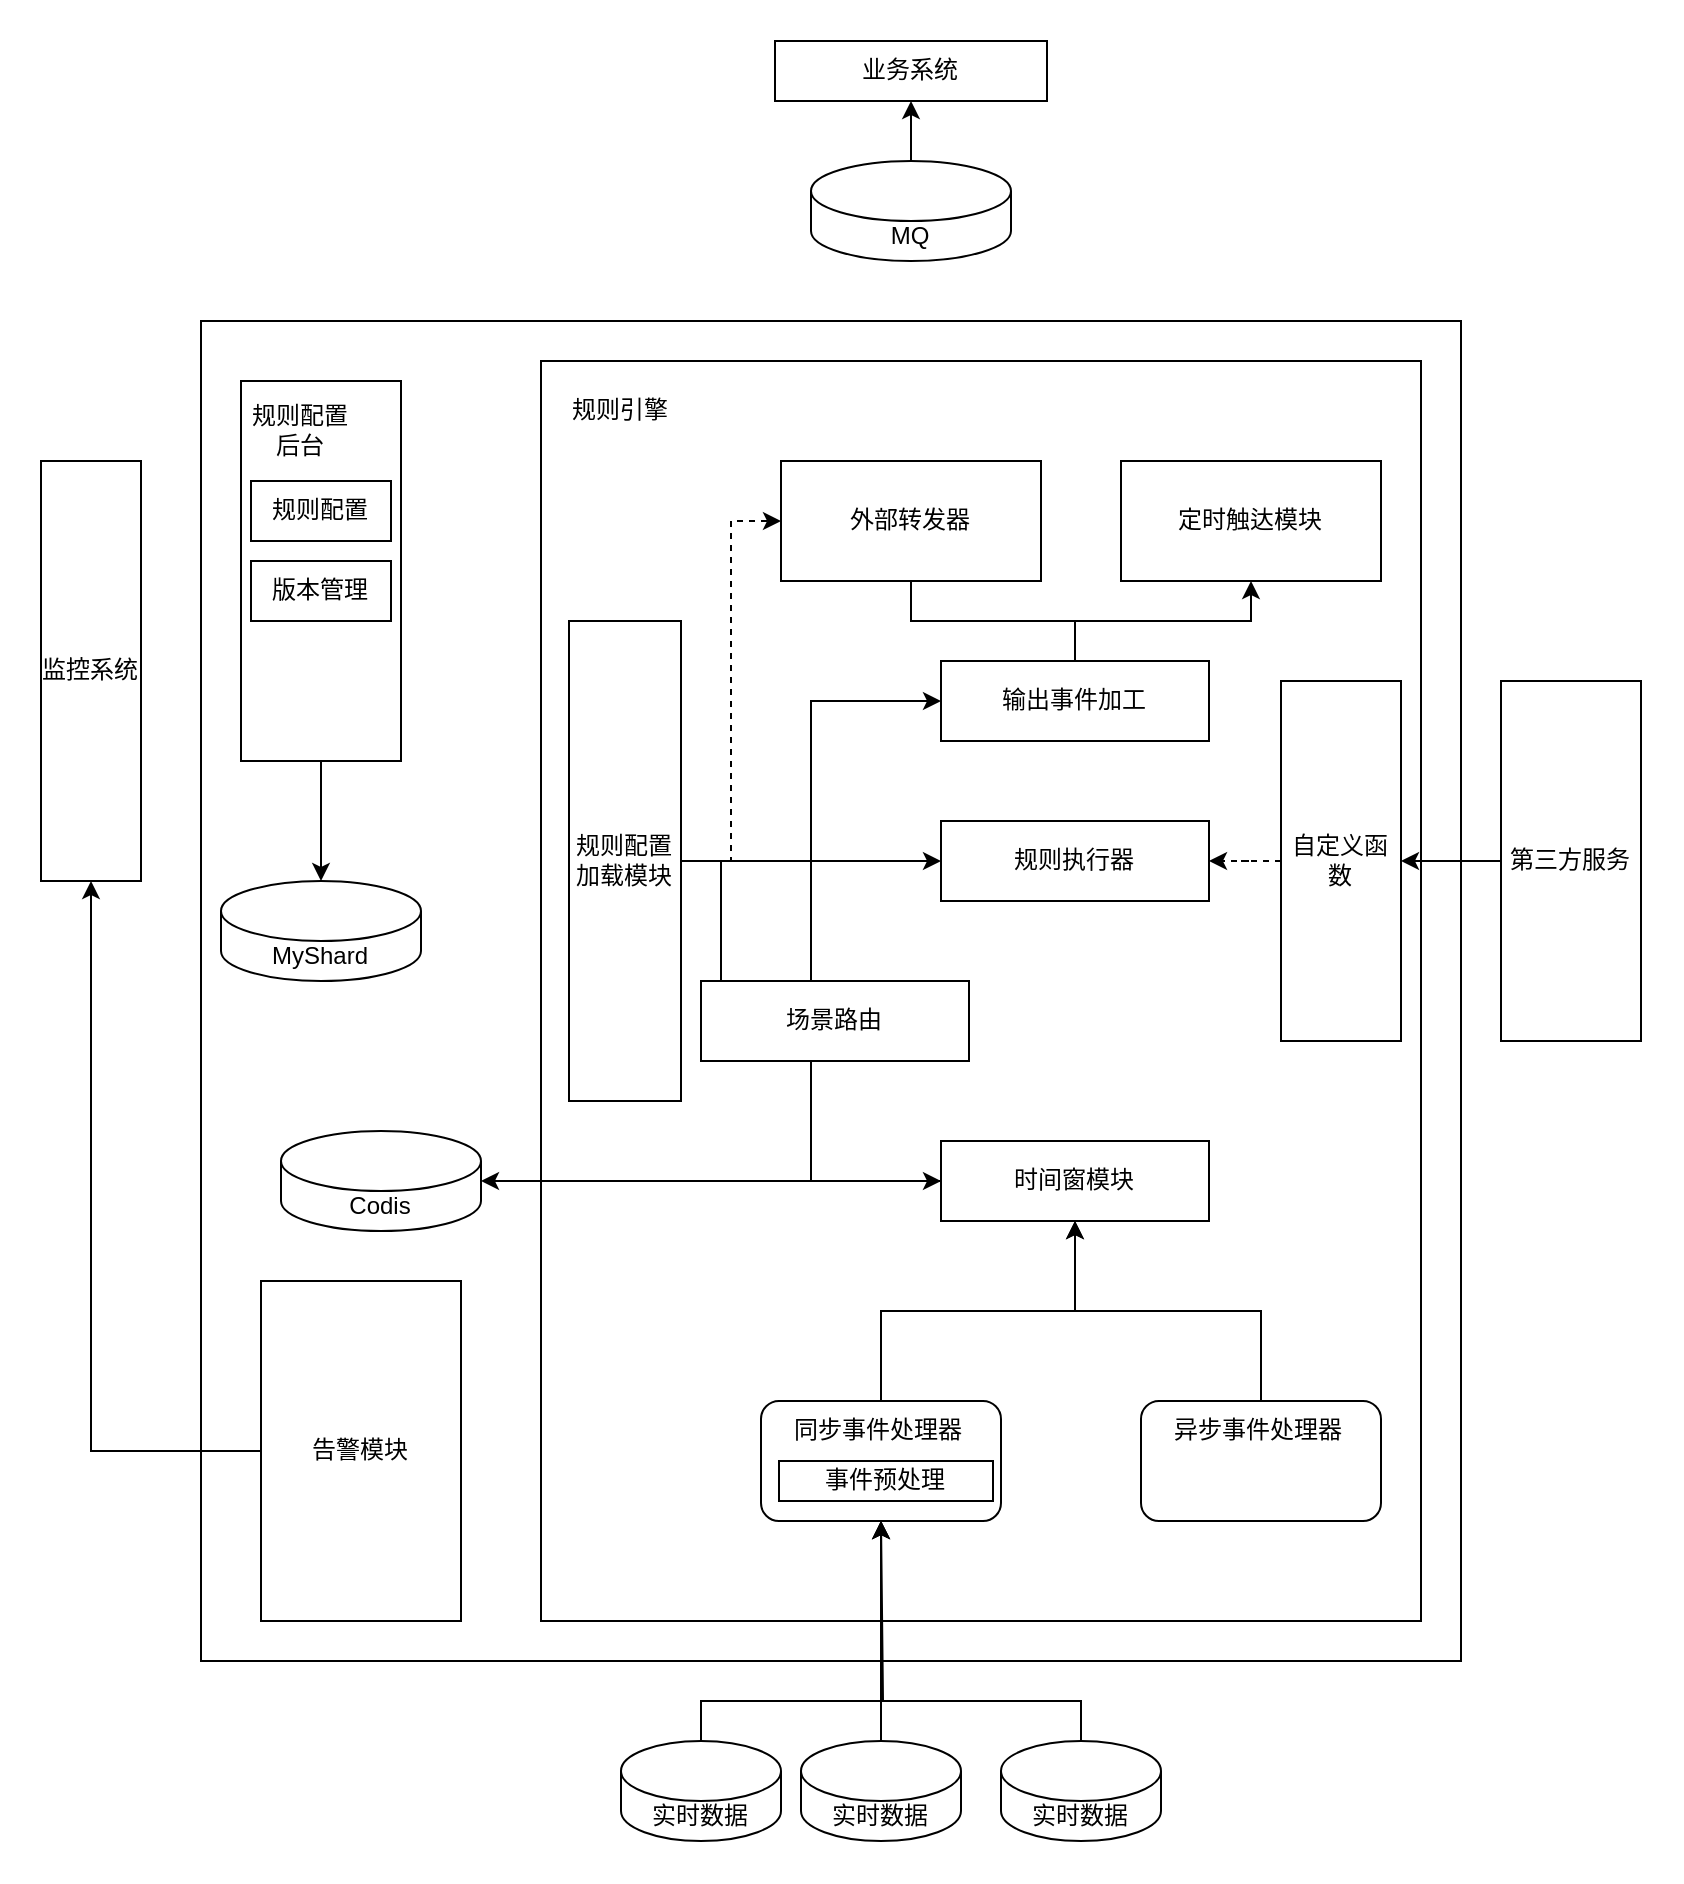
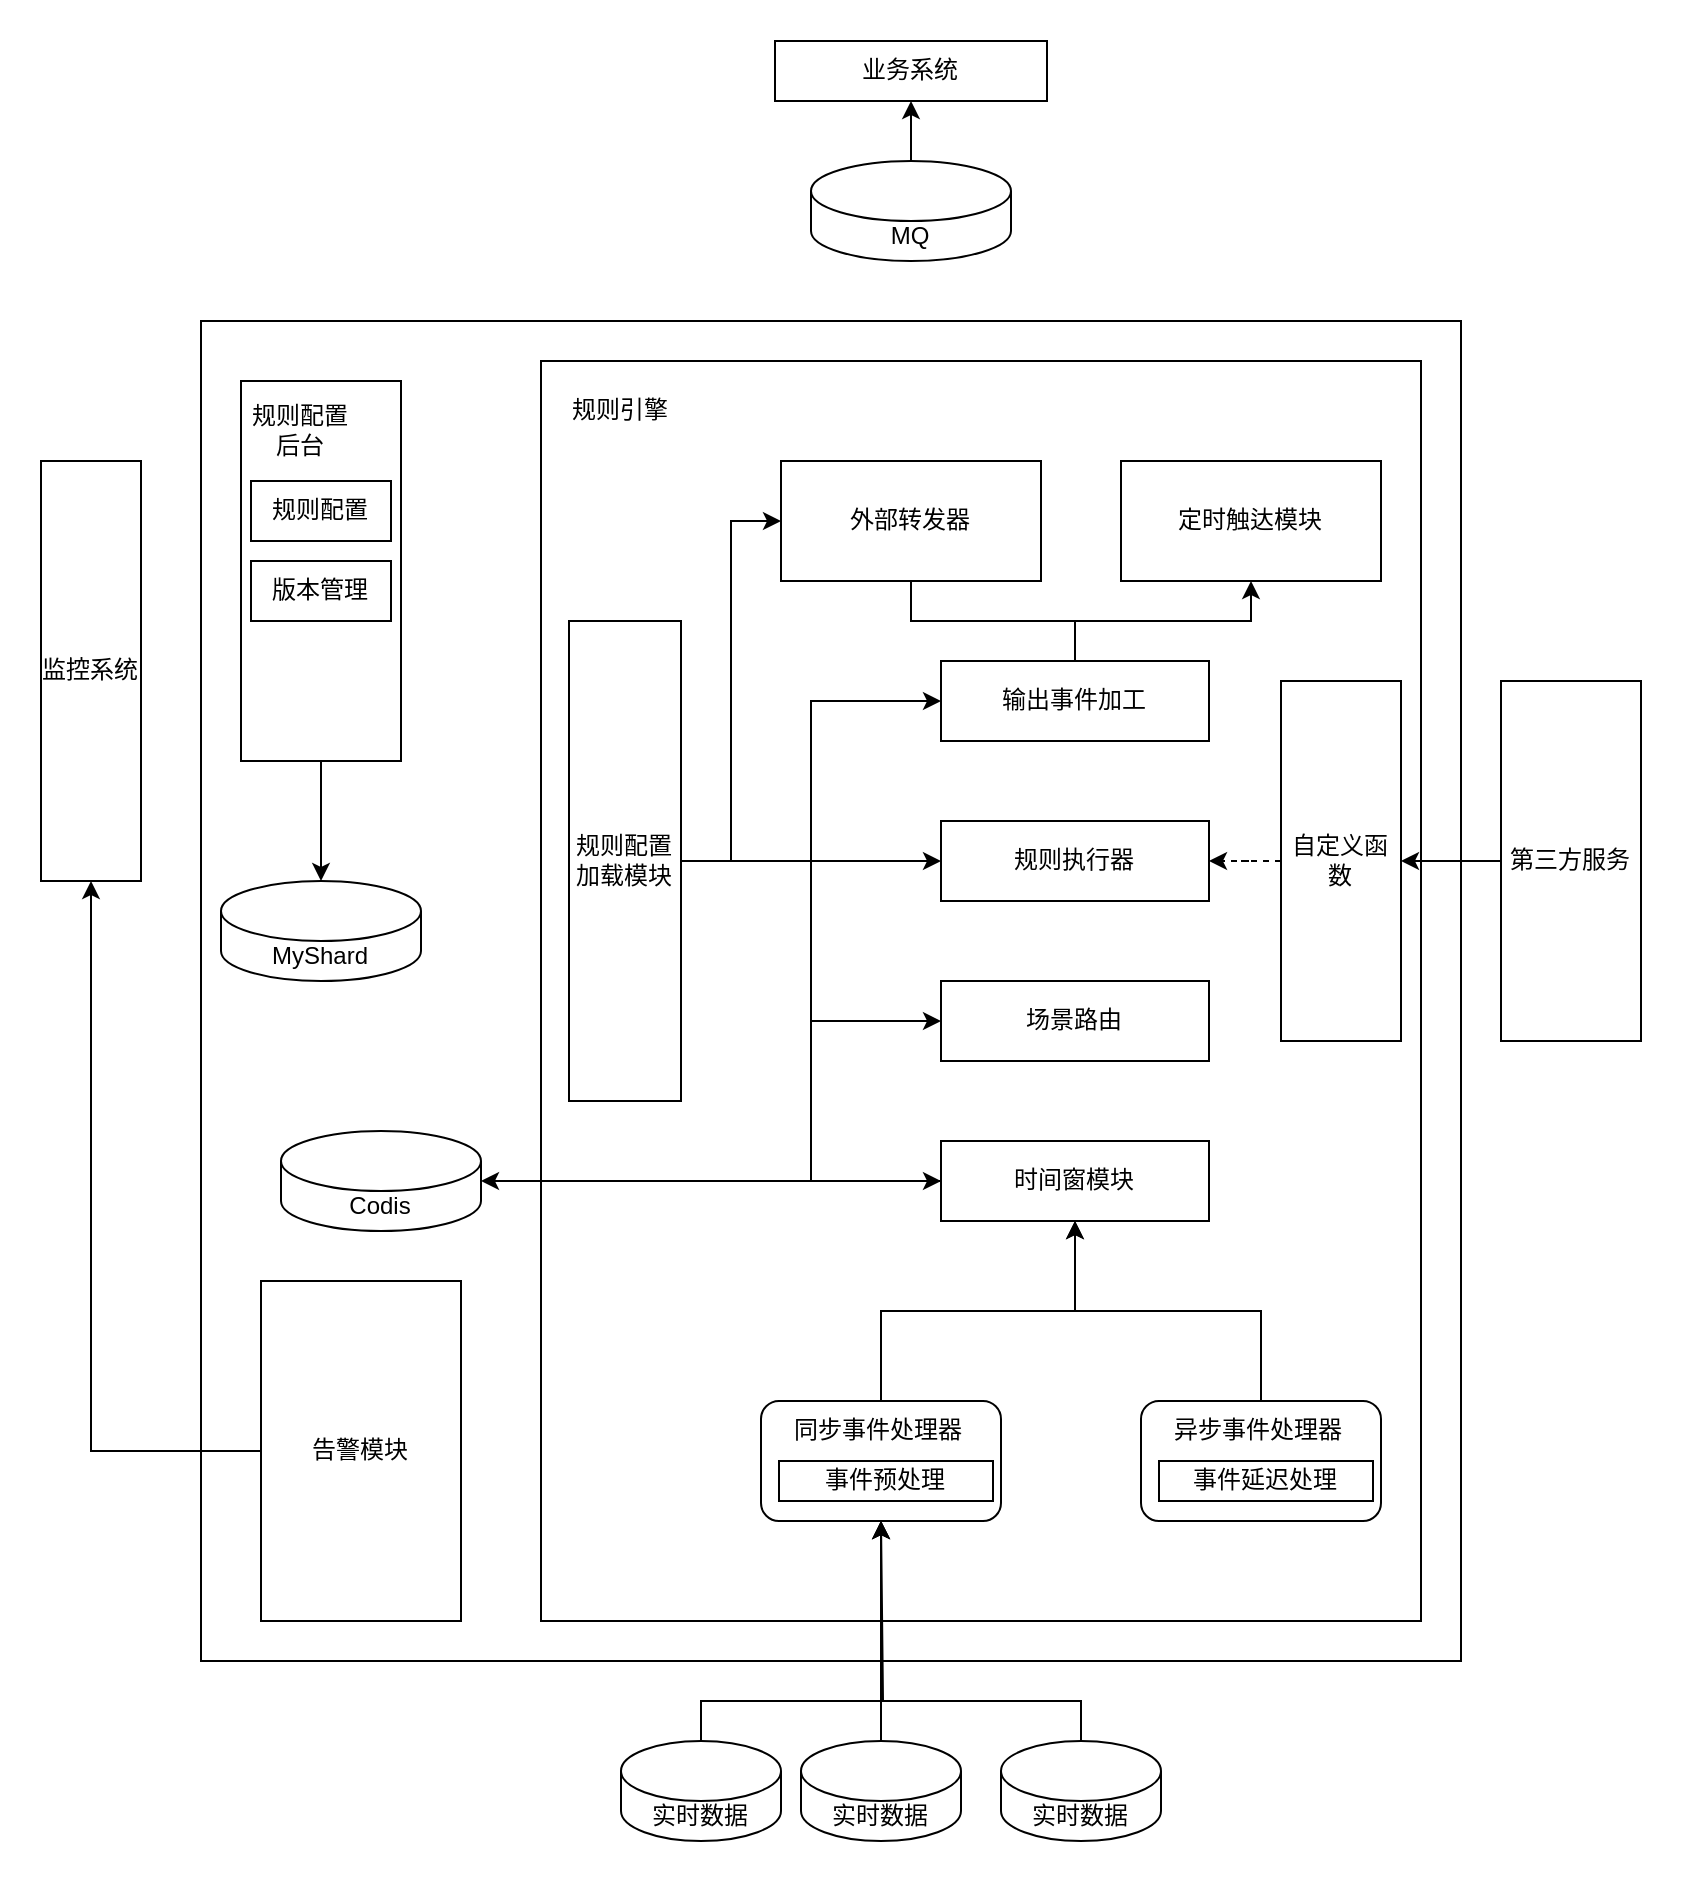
(731, 674) -> (731, 674)
(835, 1021) -> (1075, 1021)
none -> (1266, 1481)
